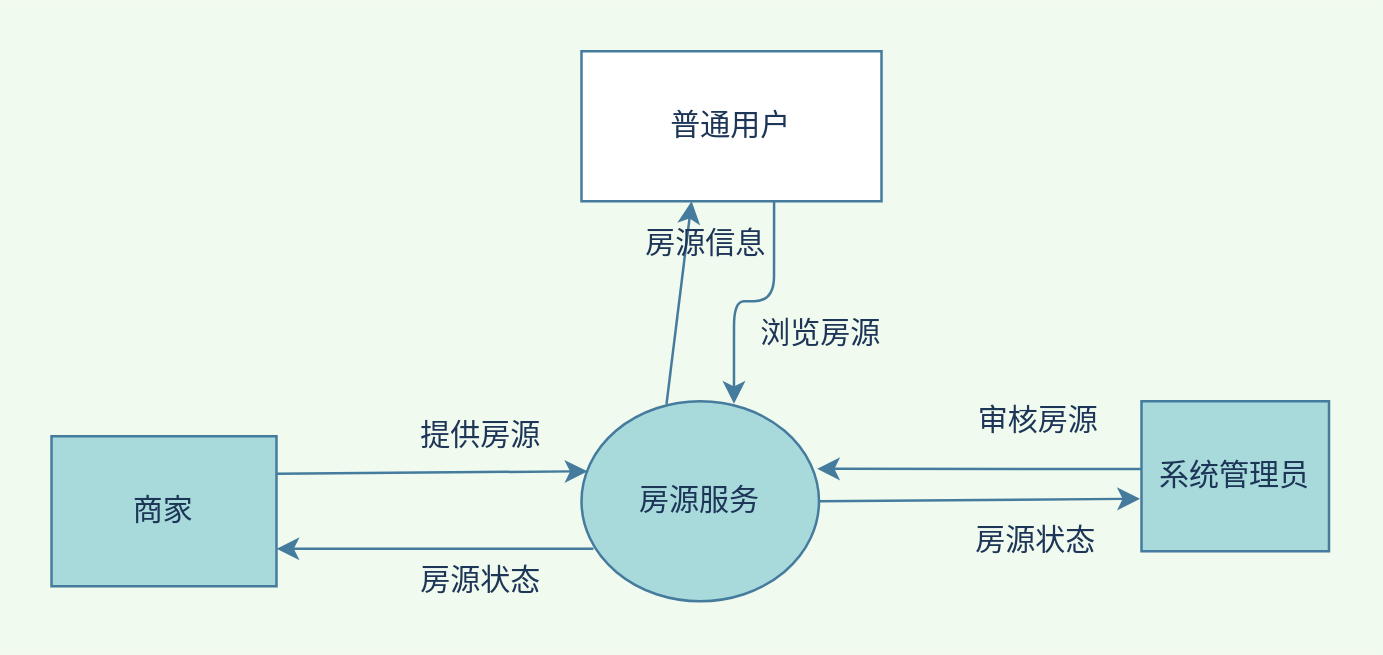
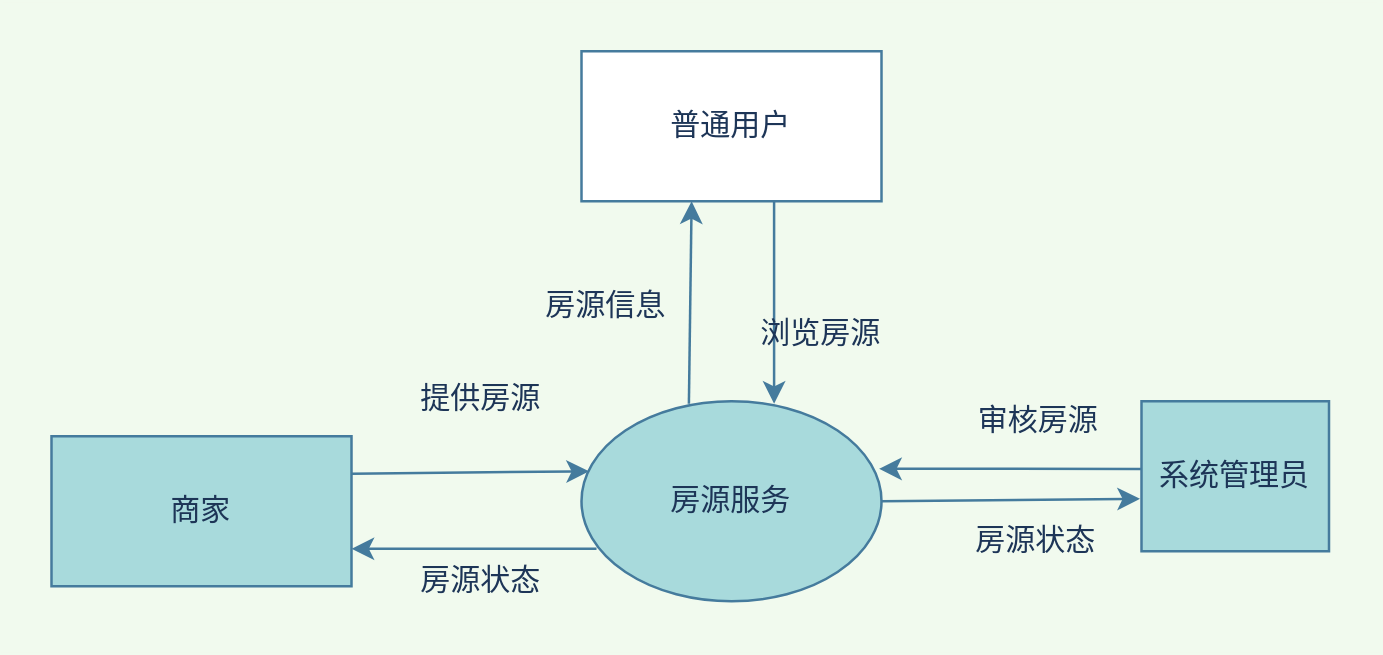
(706, 244) -> (606, 306)
(481, 436) -> (481, 399)
(700, 501) -> (731, 501)
(164, 511) -> (201, 511)
